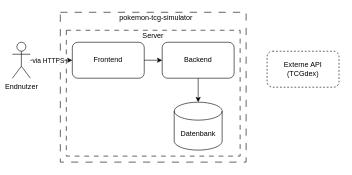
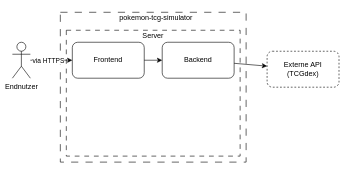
none -> (248, 65)
(198, 96) -> none
(198, 126) -> none
